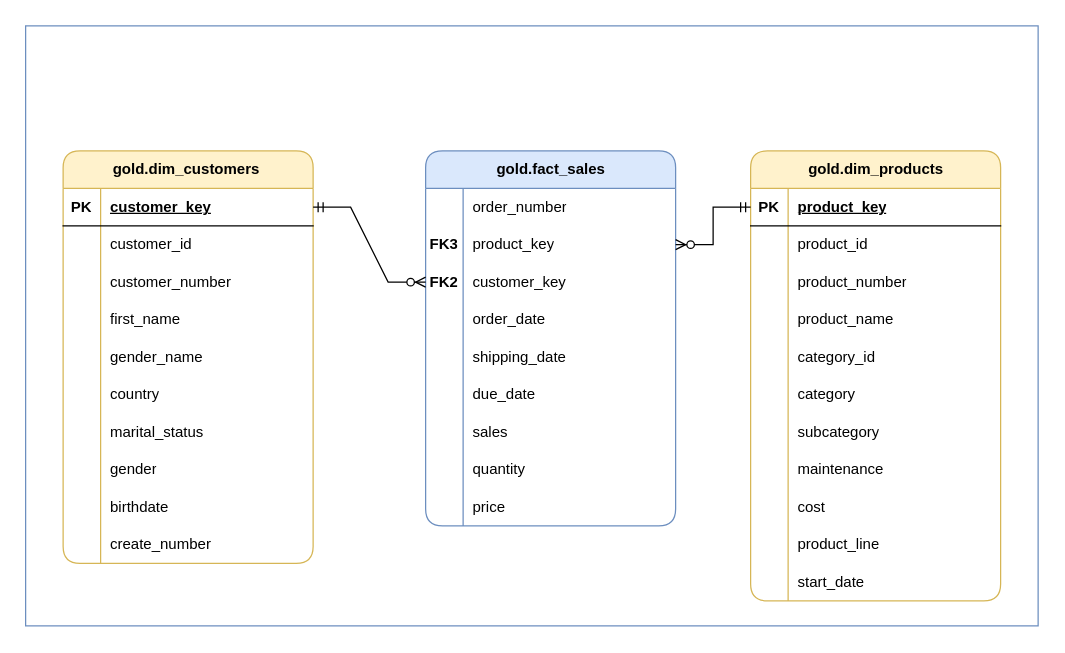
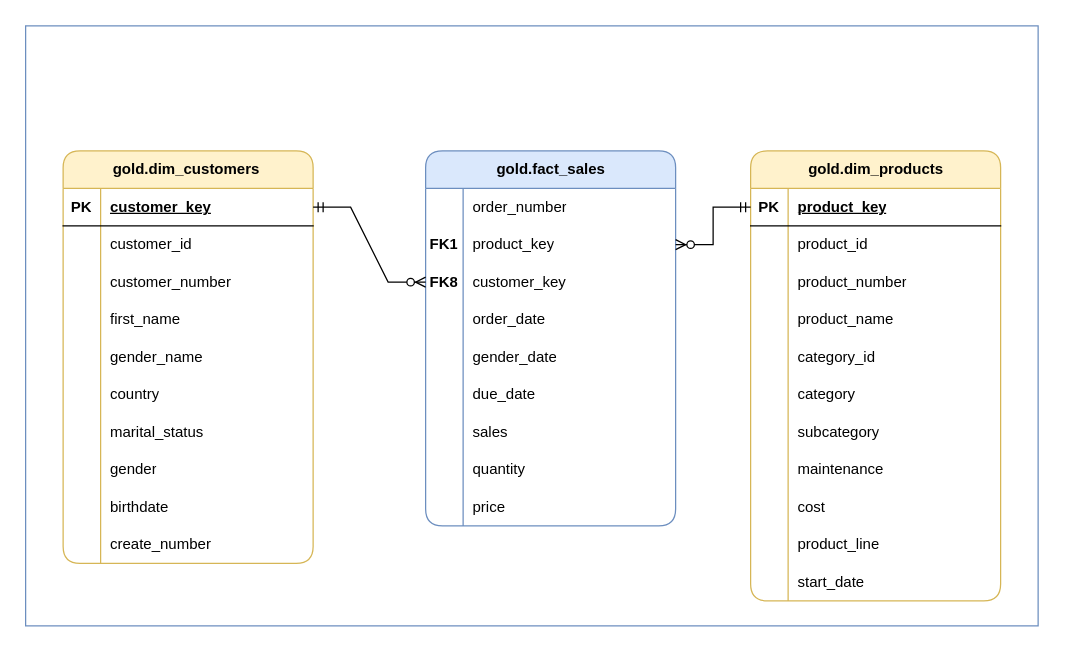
(444, 244) -> (444, 244)
(444, 282) -> (444, 282)
(524, 357) -> (519, 357)
